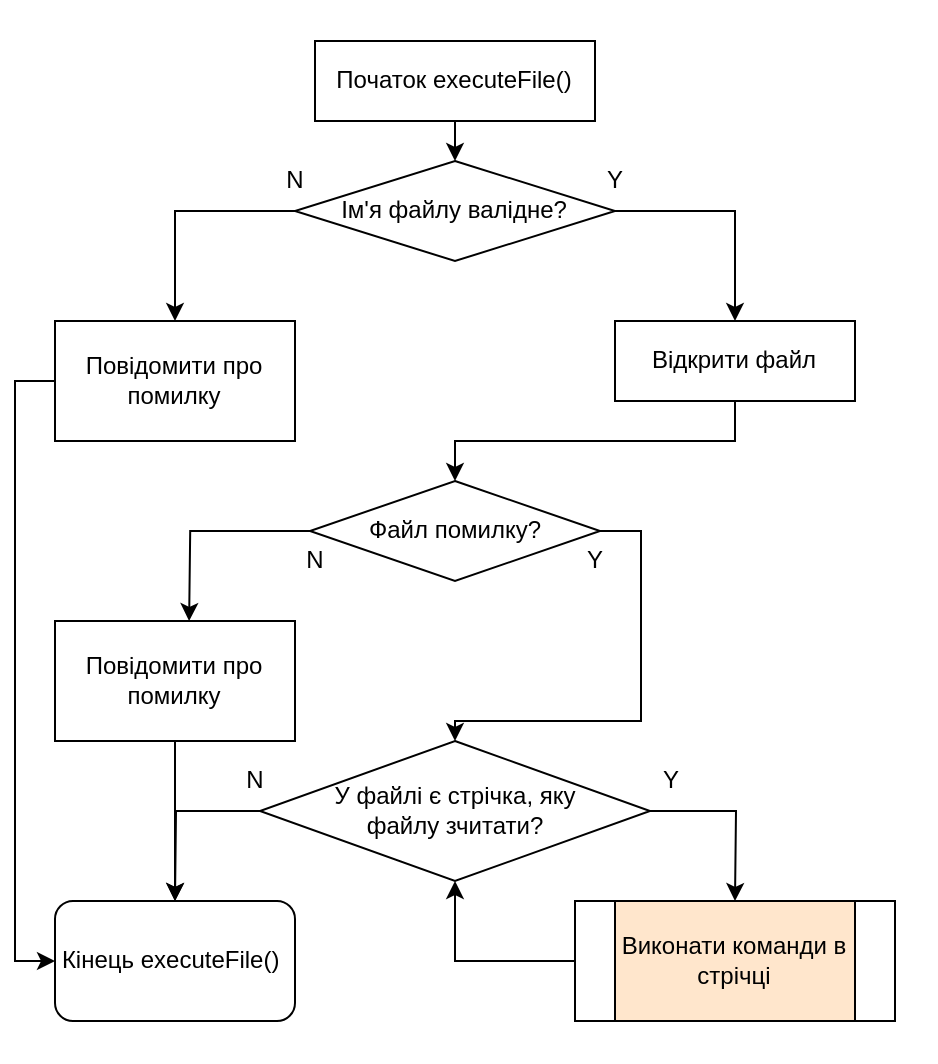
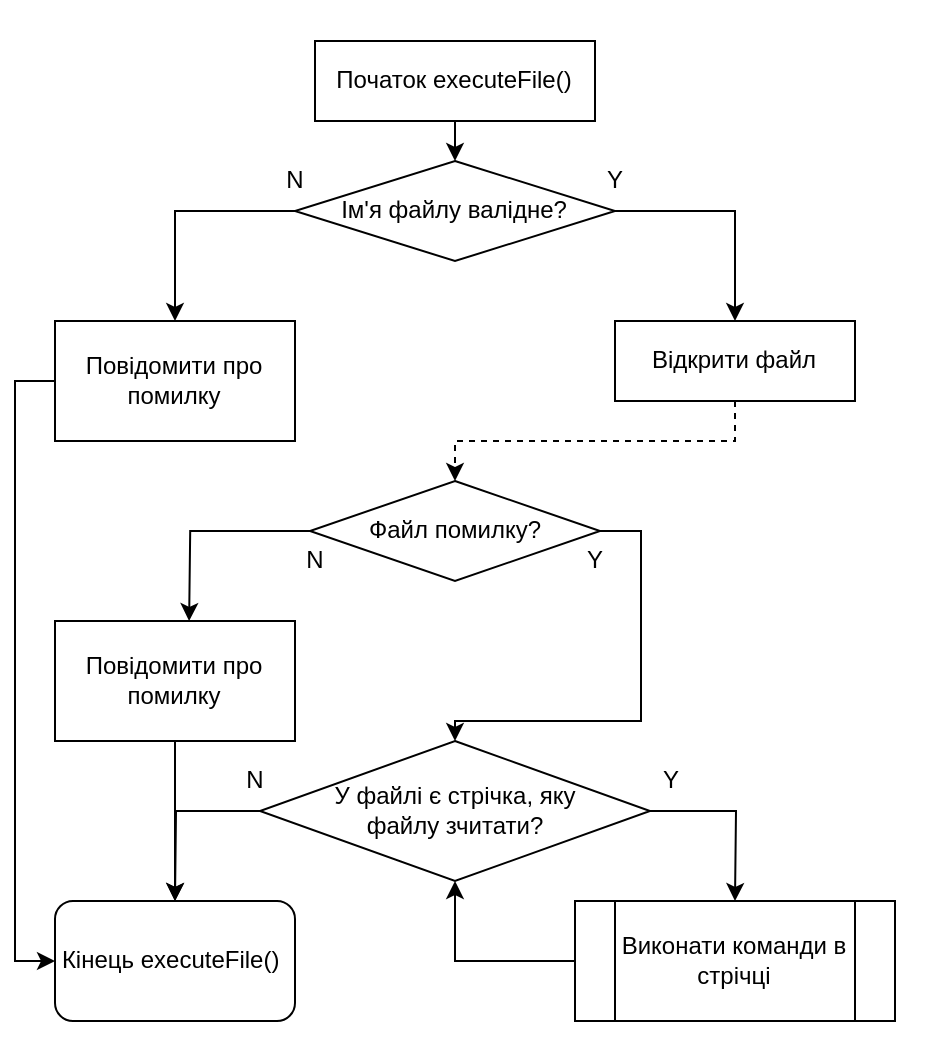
(600, 441) -> (600, 441)
(735, 961) -> (735, 961)
